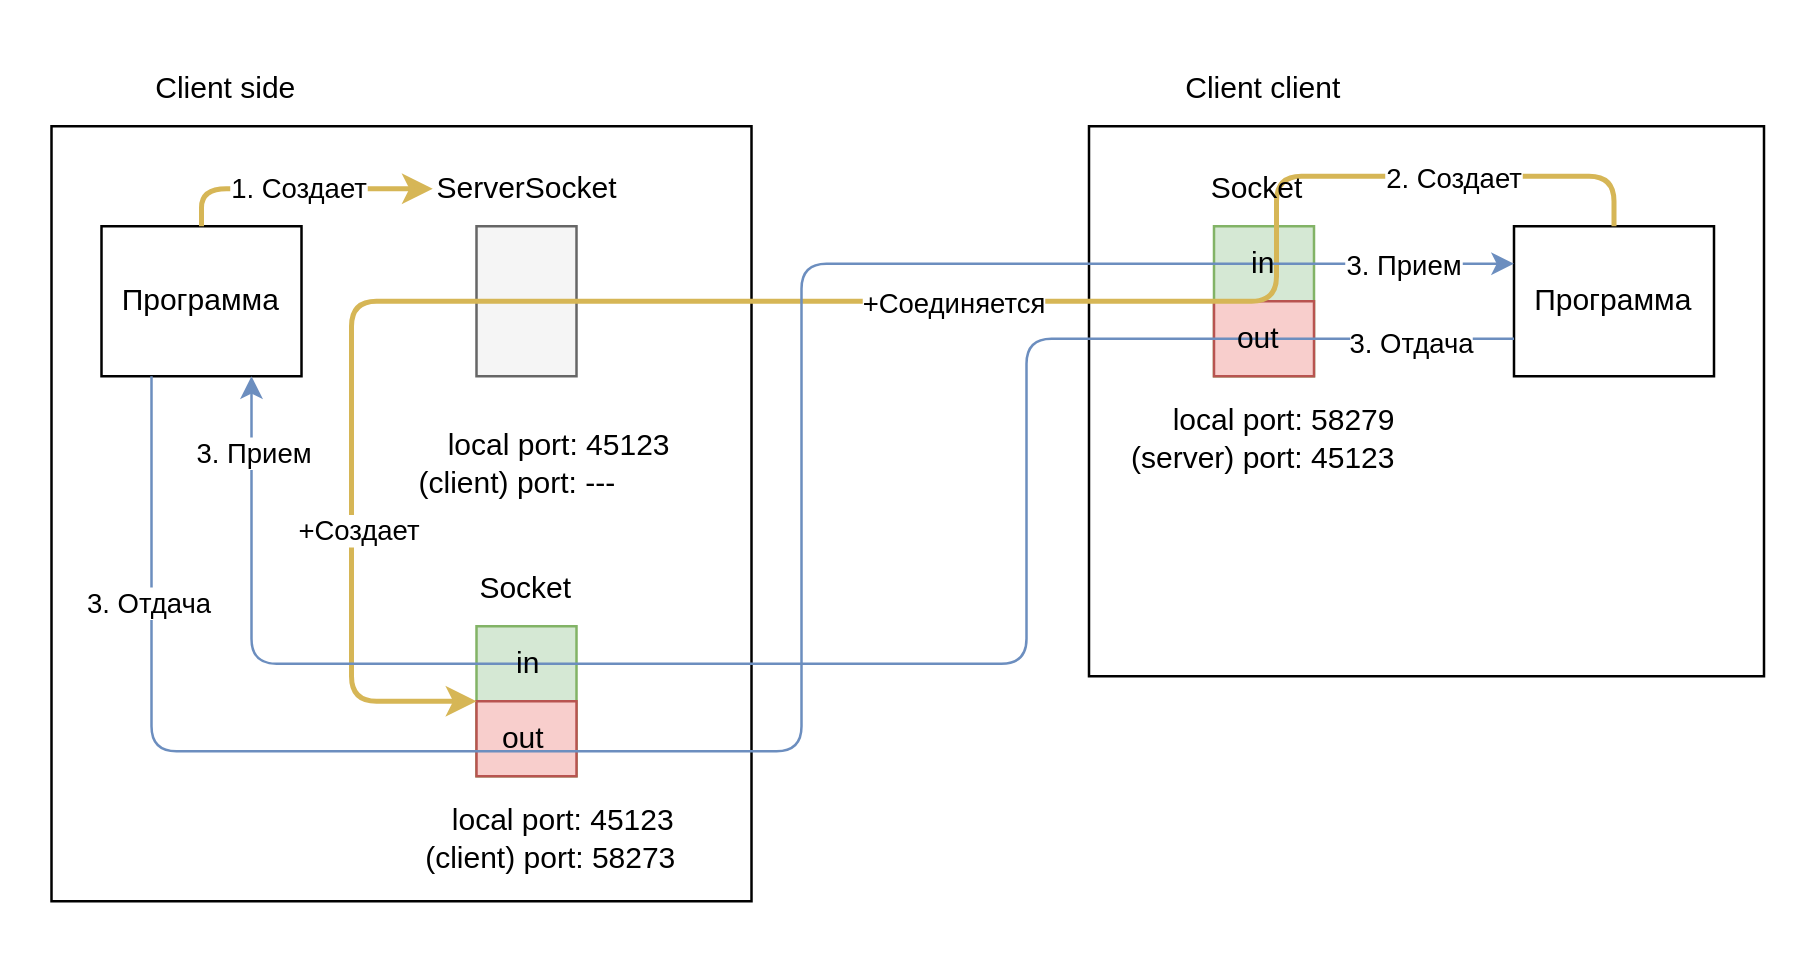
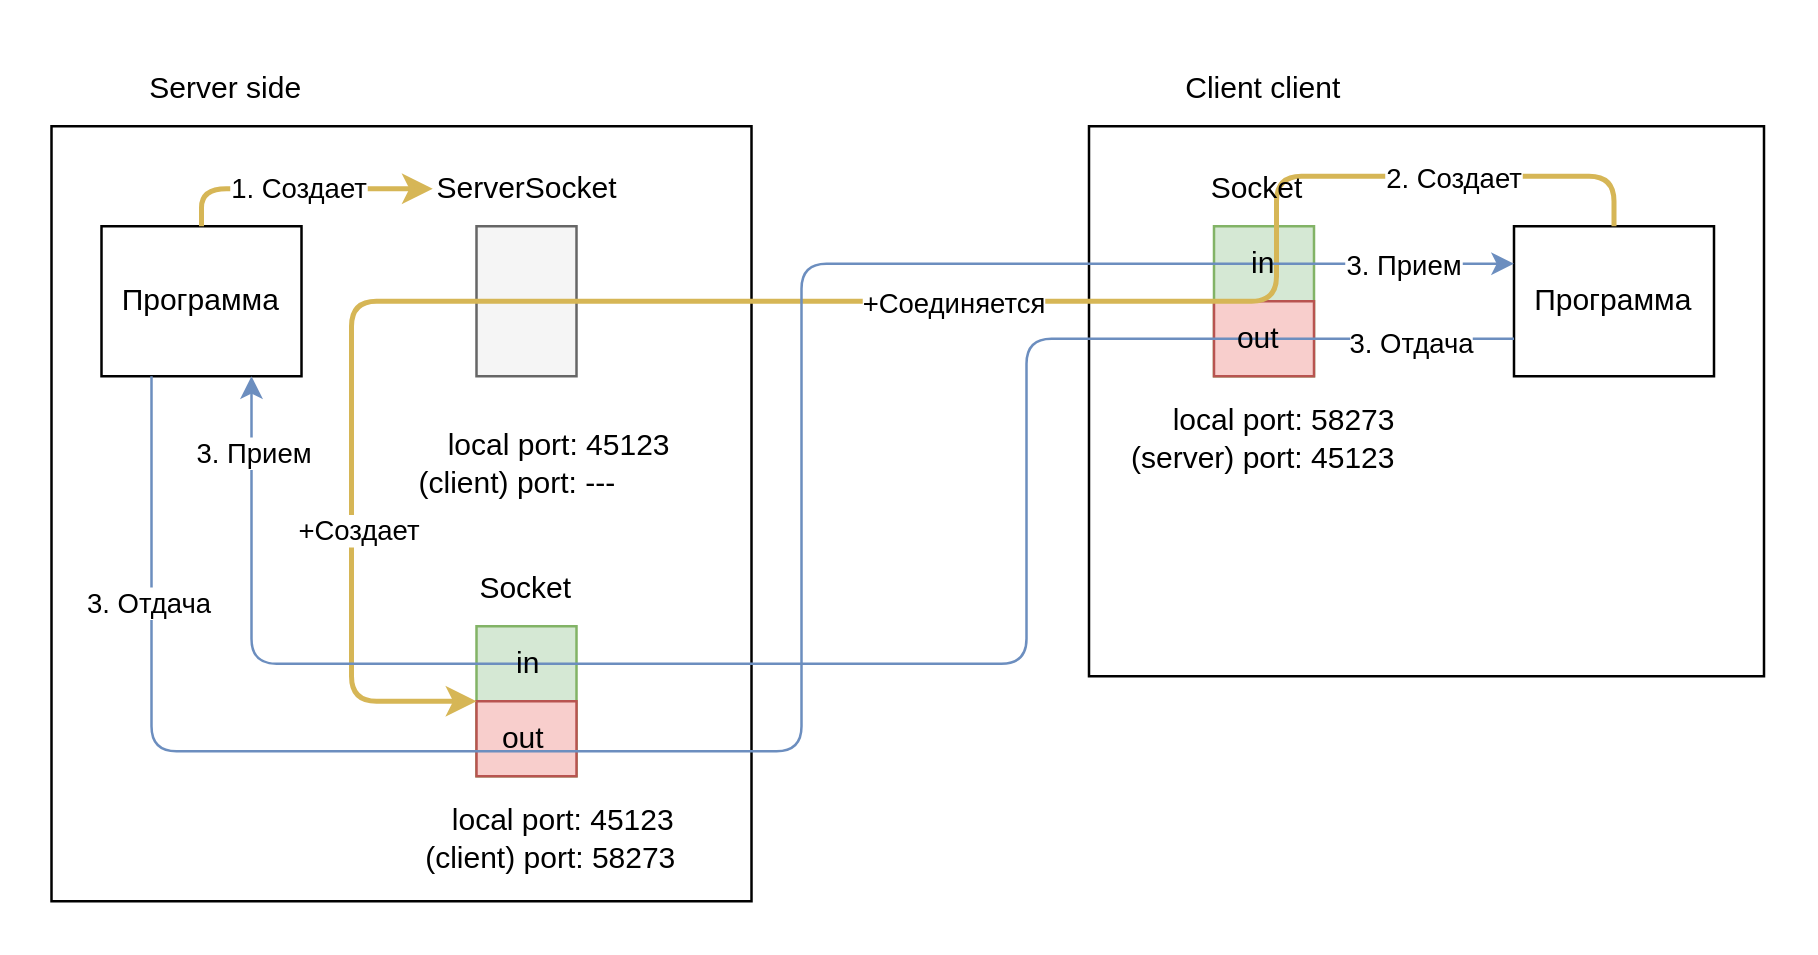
(226, 89) -> (226, 89)
(1264, 439) -> (1264, 439)
